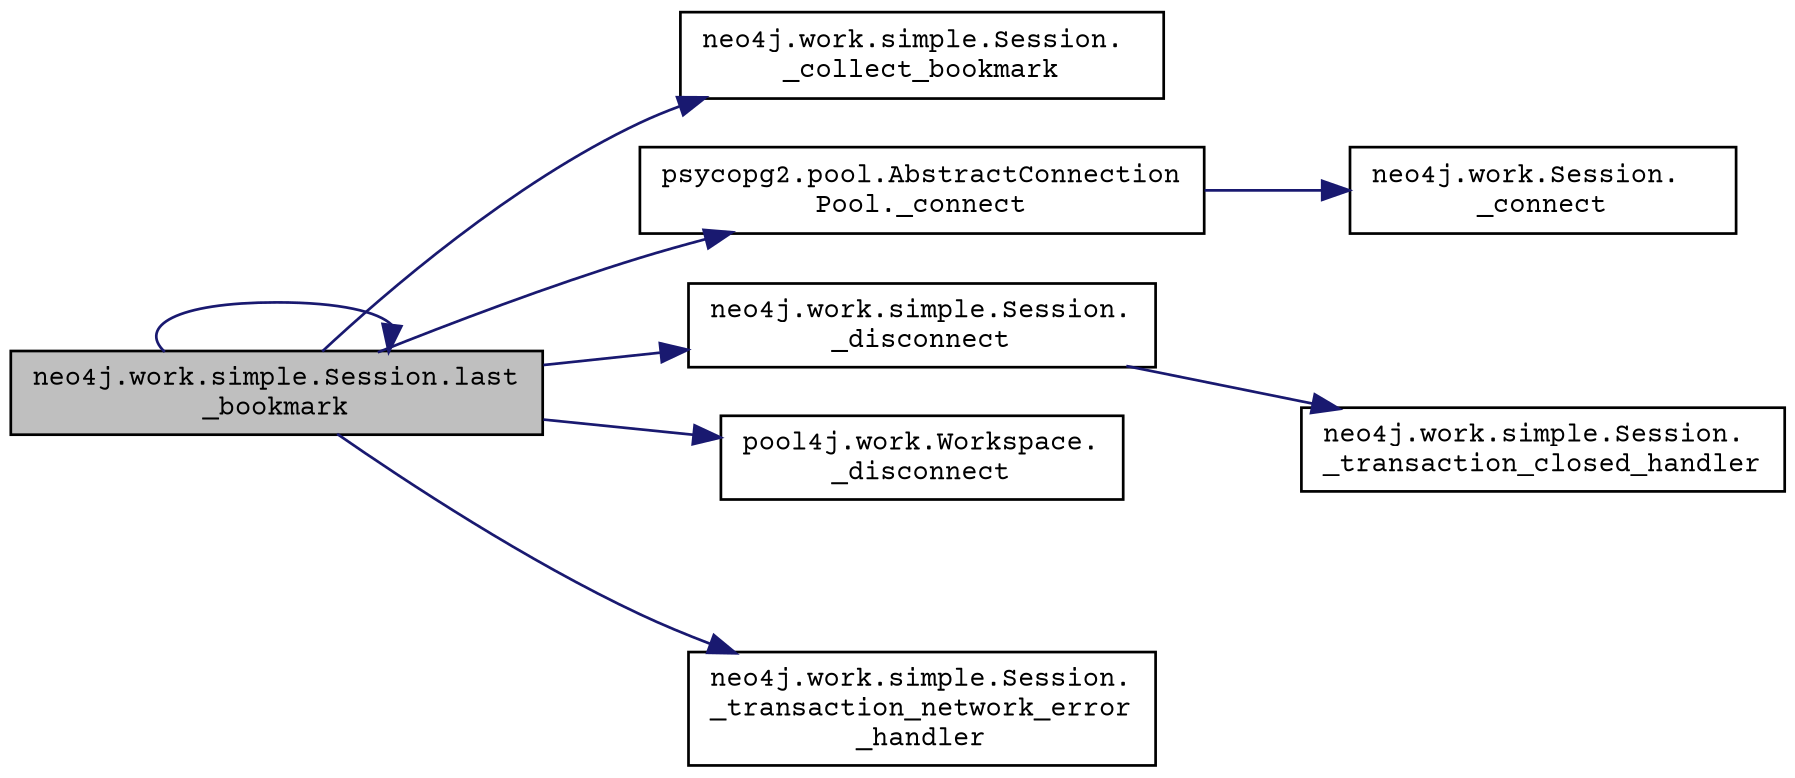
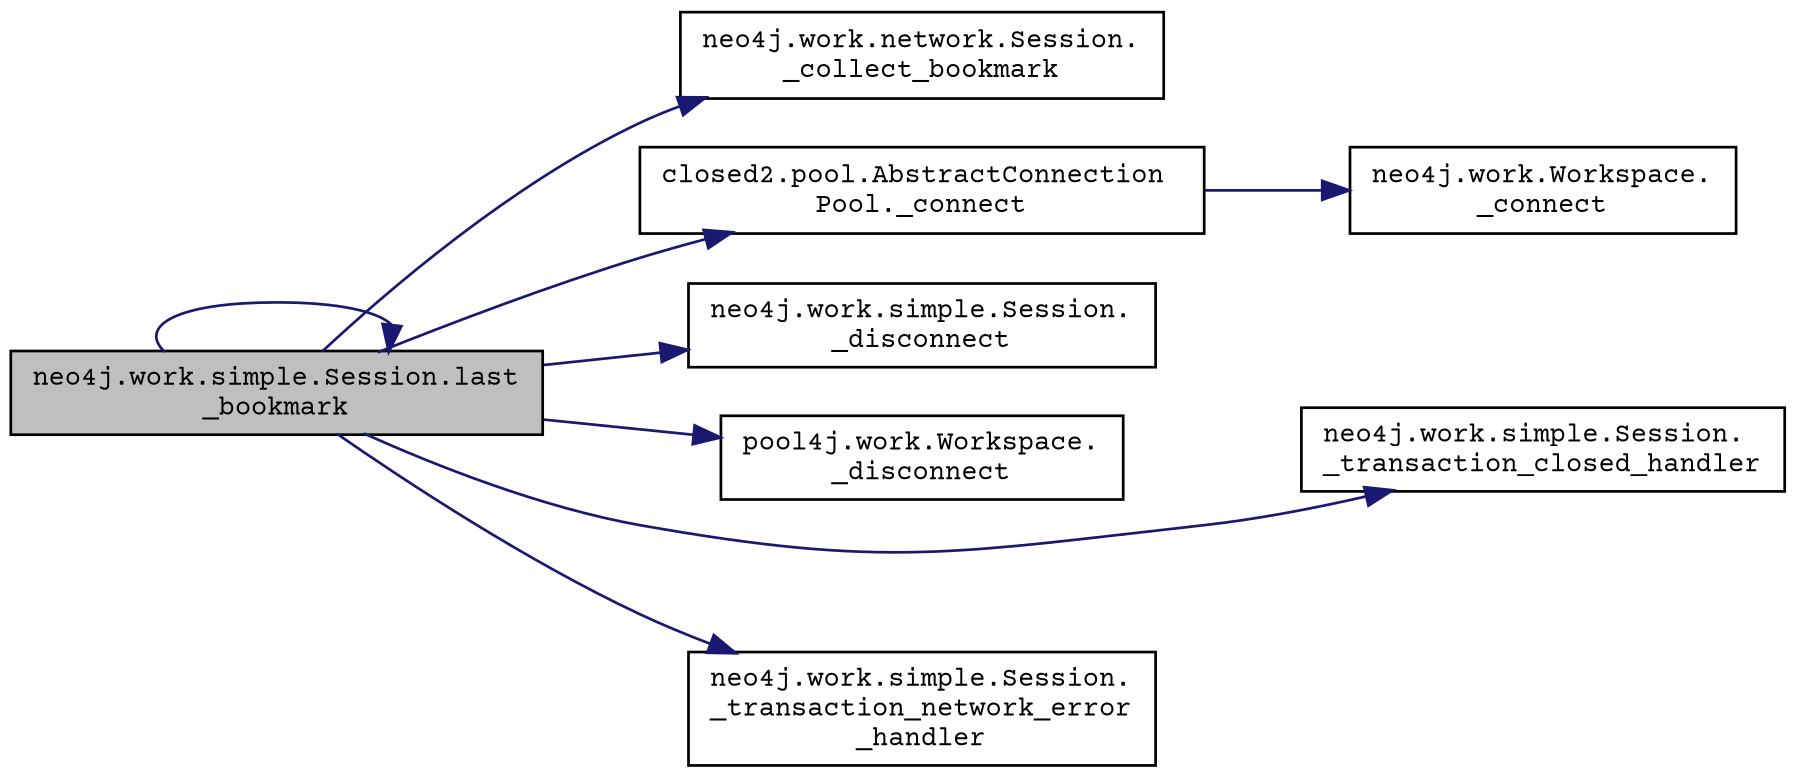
(922, 55) -> (922, 55)
(922, 190) -> (922, 190)
(1543, 190) -> (1543, 190)
(1219, 385) -> (858, 552)
